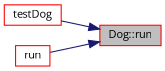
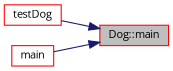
(130, 35) -> (134, 35)
(33, 56) -> (33, 56)
